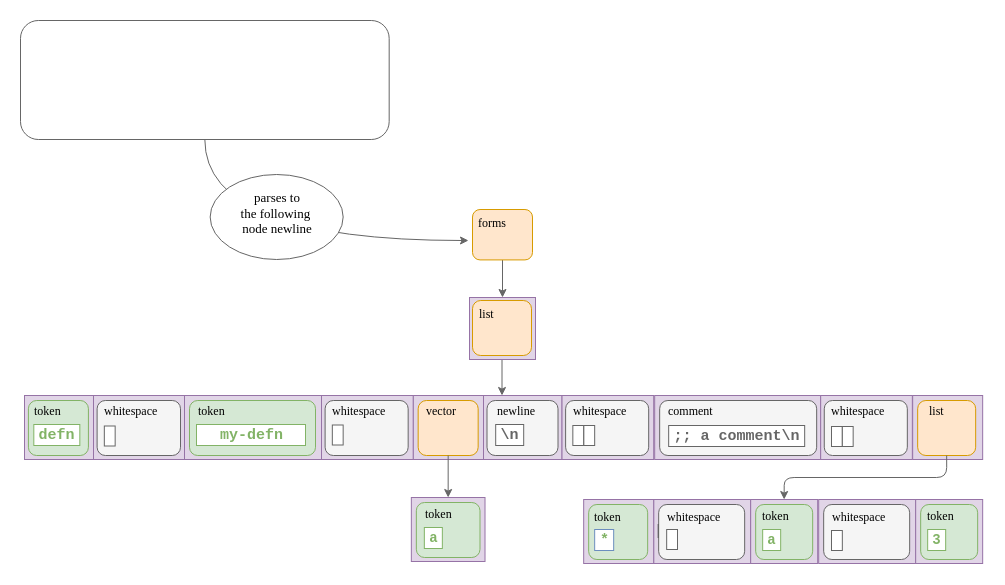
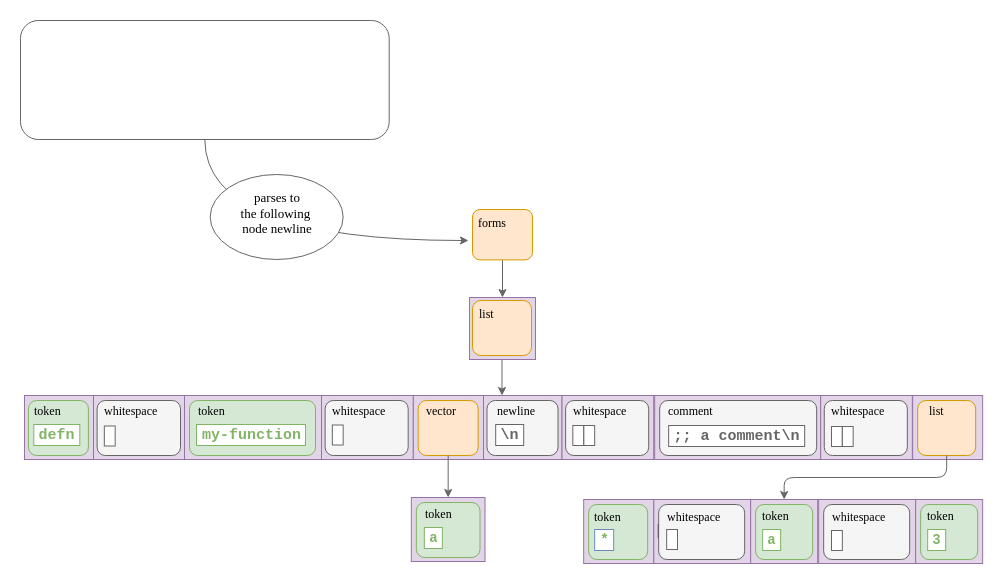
(252, 436) -> (252, 436)
